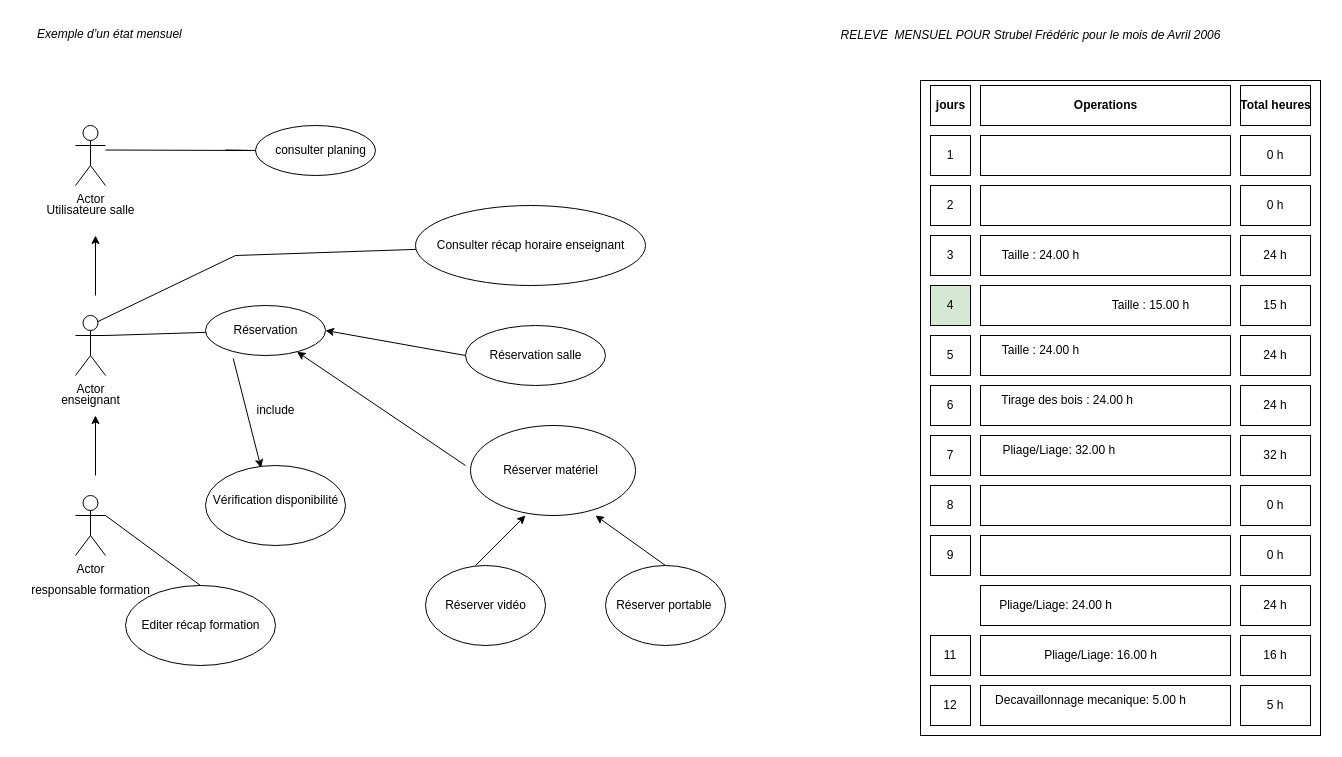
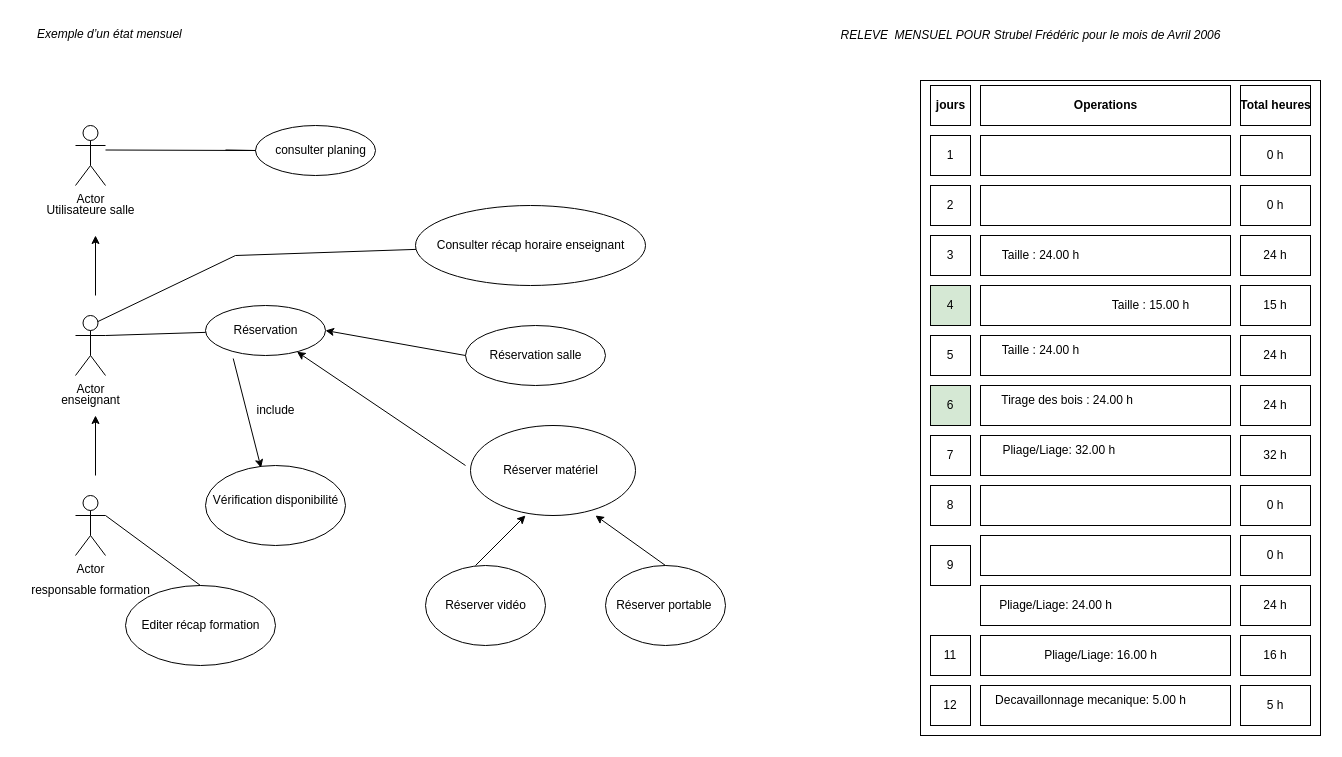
(951, 406) -> (951, 406)
(951, 556) -> (951, 566)
